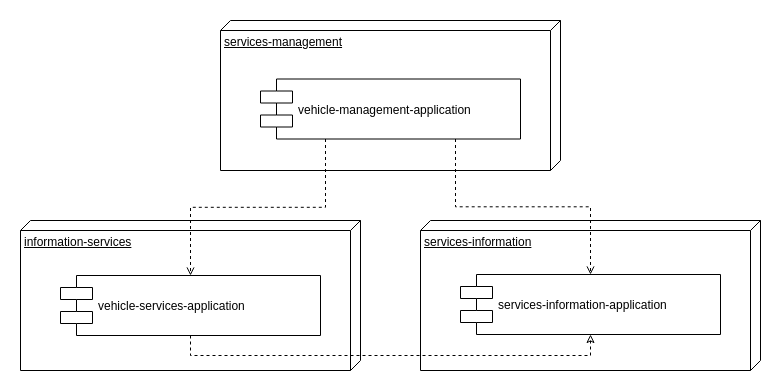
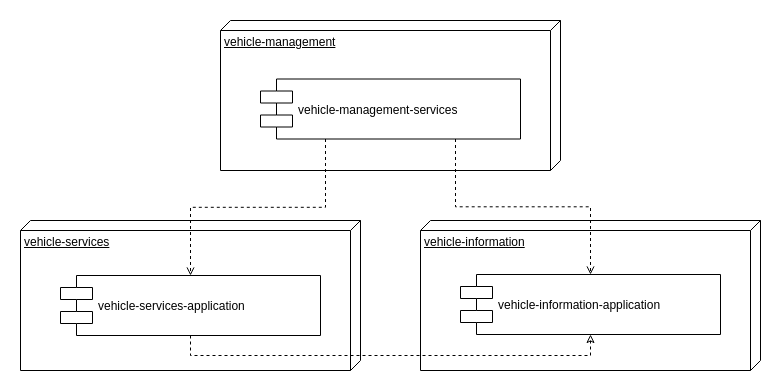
(287, 43) -> (282, 43)
(391, 110) -> (384, 110)
(87, 243) -> (74, 243)
(487, 243) -> (482, 243)
(596, 305) -> (591, 305)
